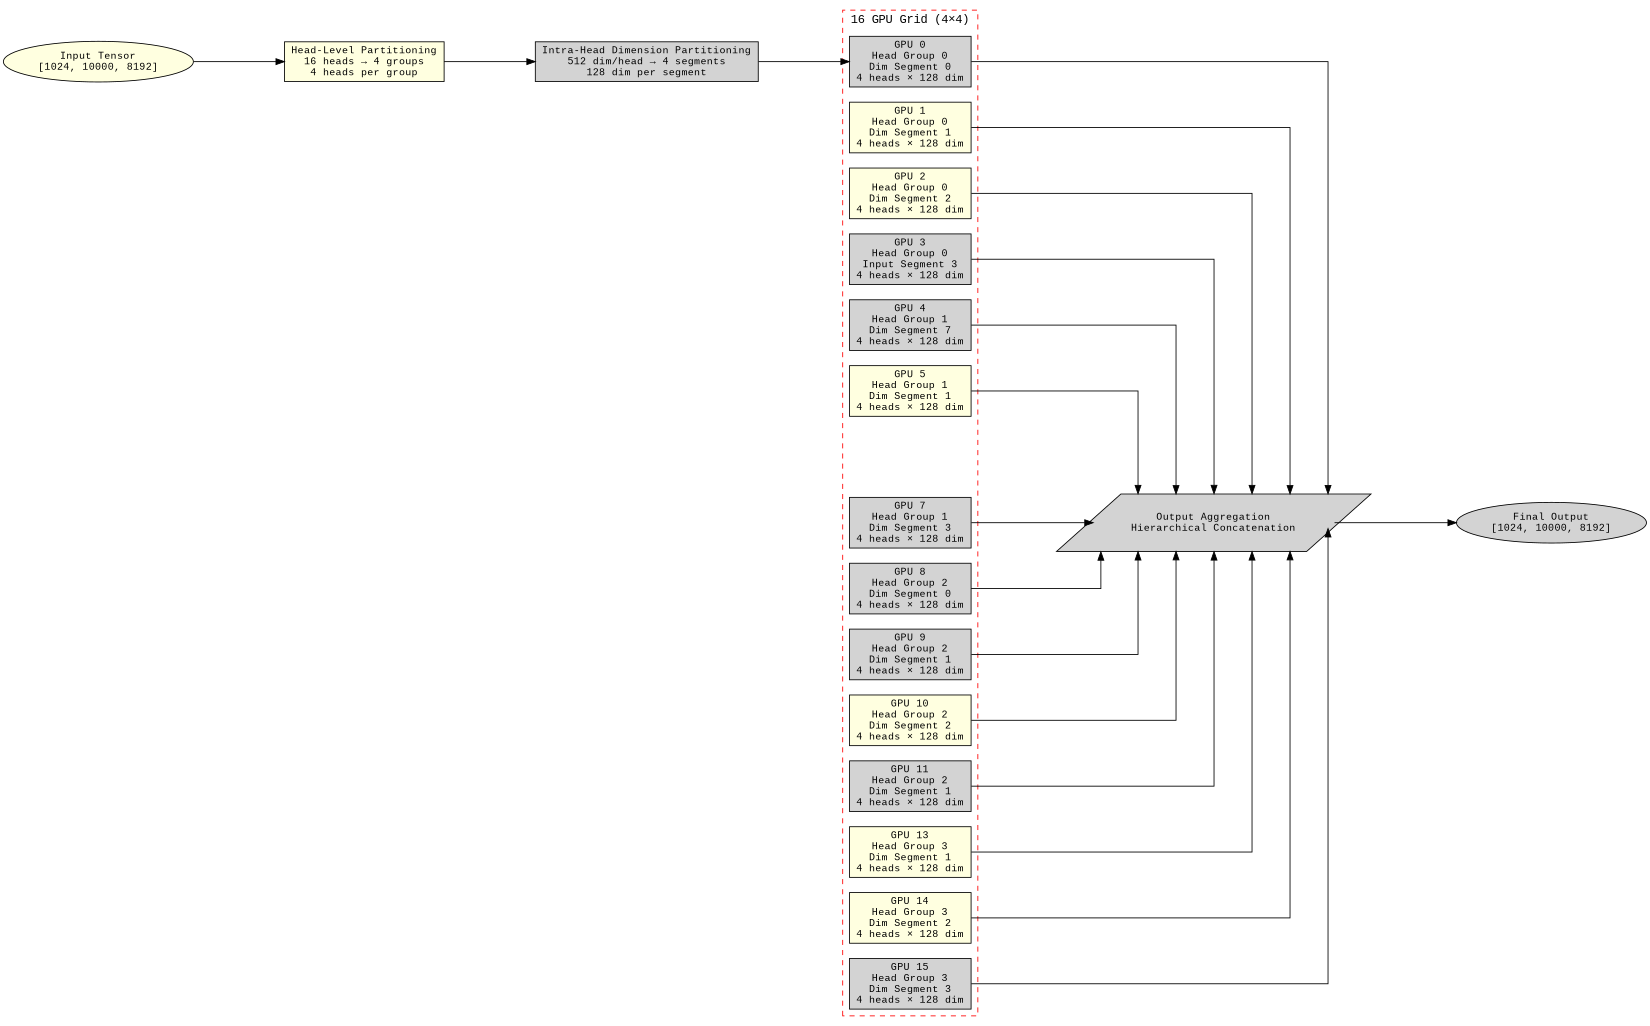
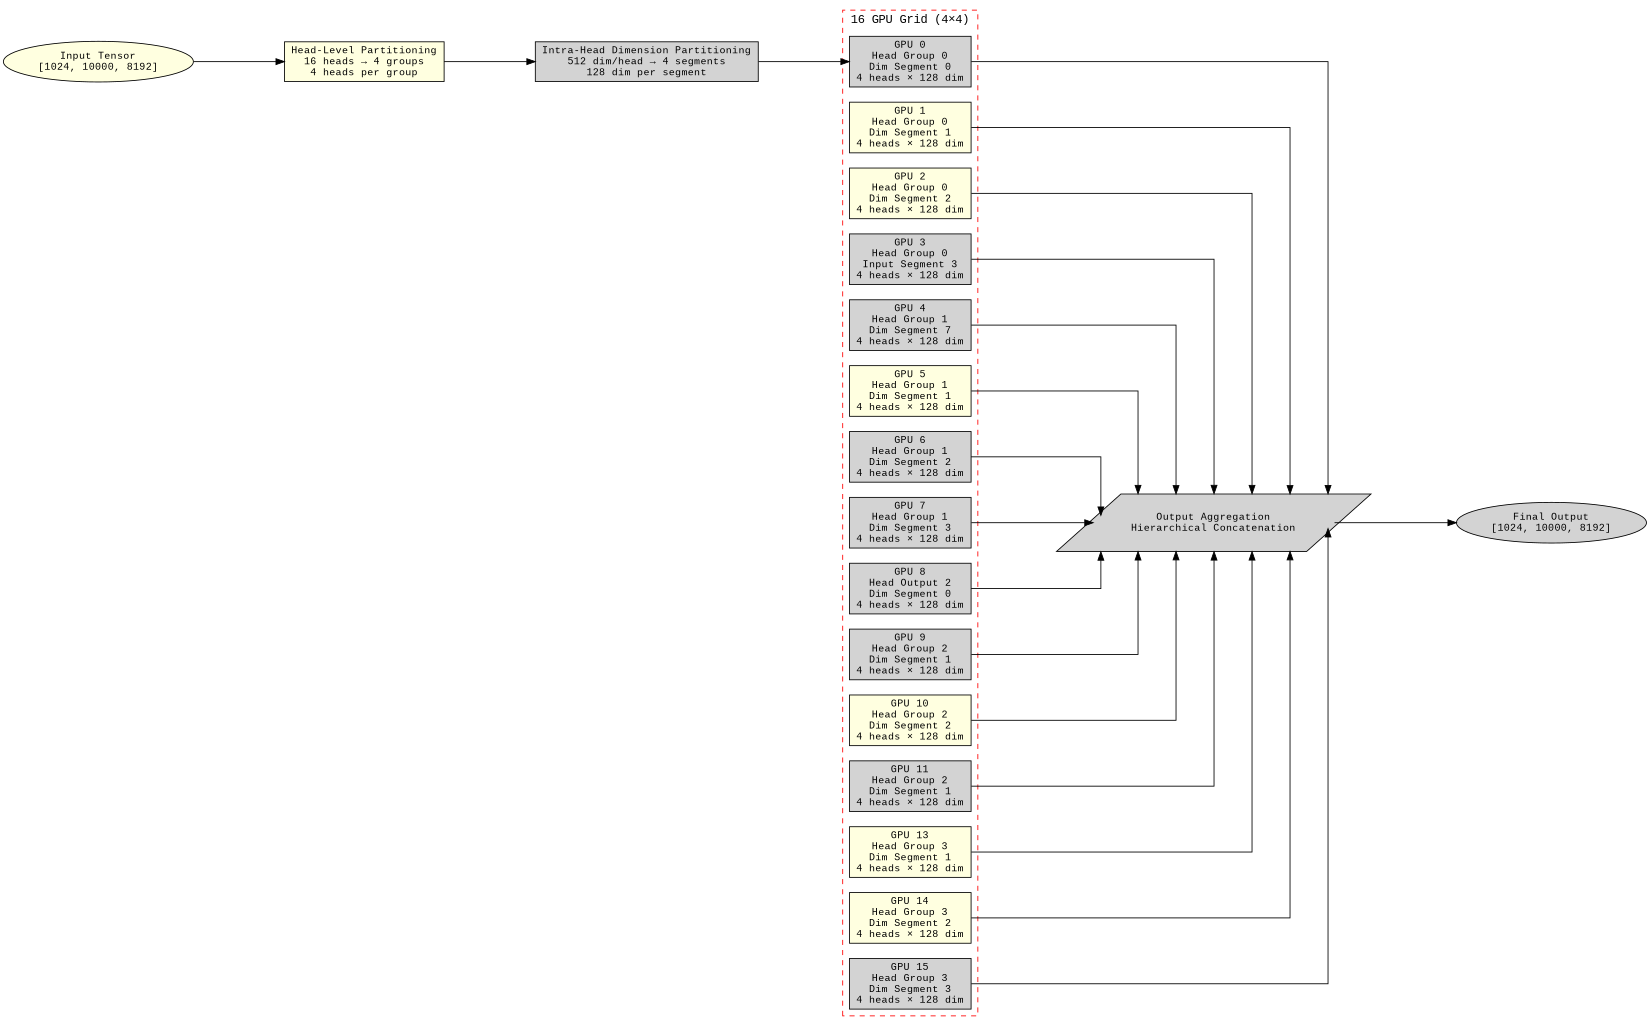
none -> (910, 457)
(910, 589) -> (910, 589)
